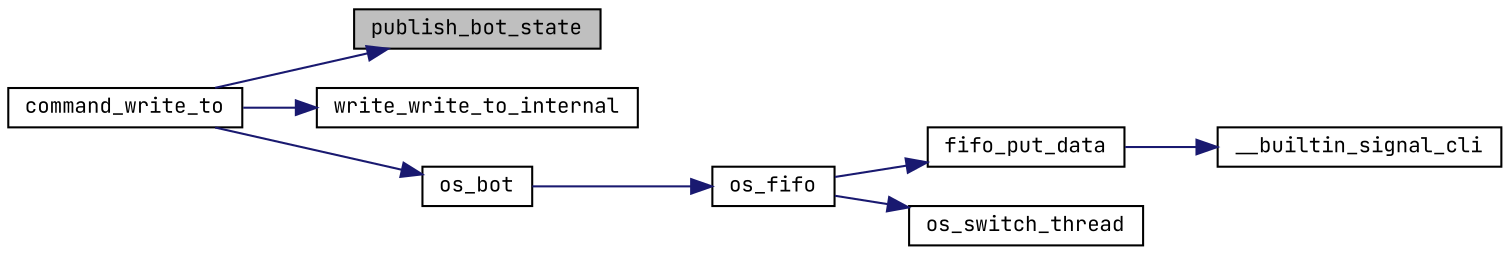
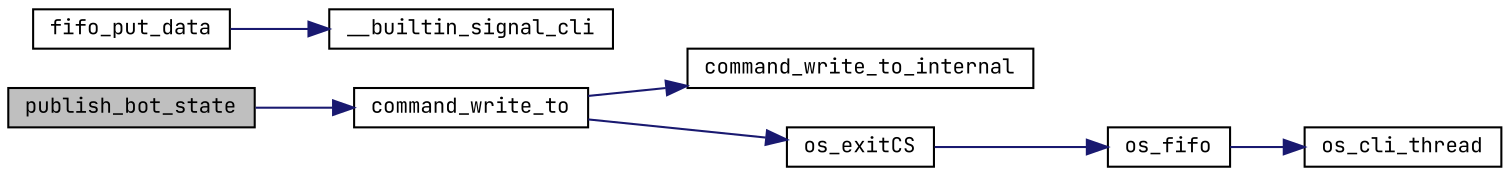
(291, 71) -> (294, 108)
(477, 108) -> (860, 68)
(871, 171) -> none
(477, 186) -> (860, 147)
(1026, 226) -> (1403, 147)
